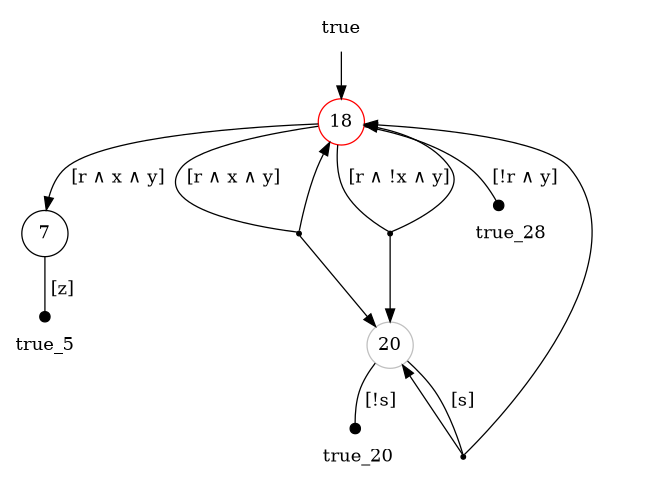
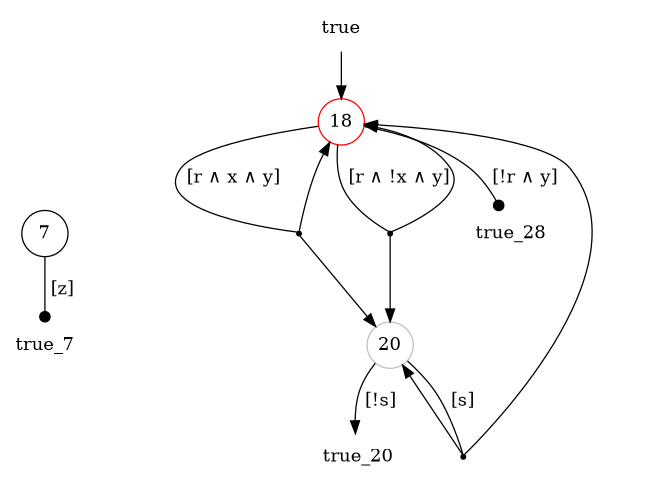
(172, 136) -> none
(45, 345) -> (45, 345)
(359, 391) -> (359, 391)
